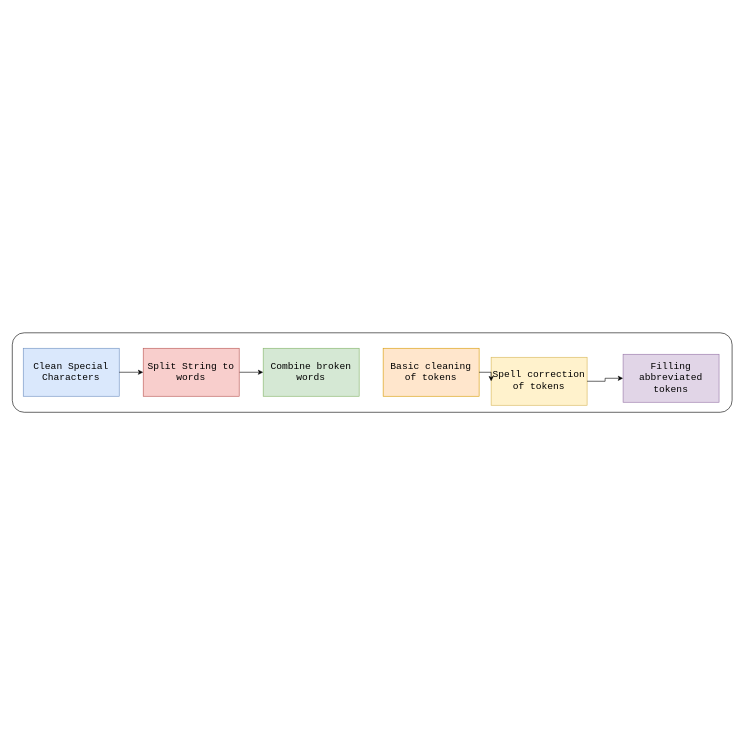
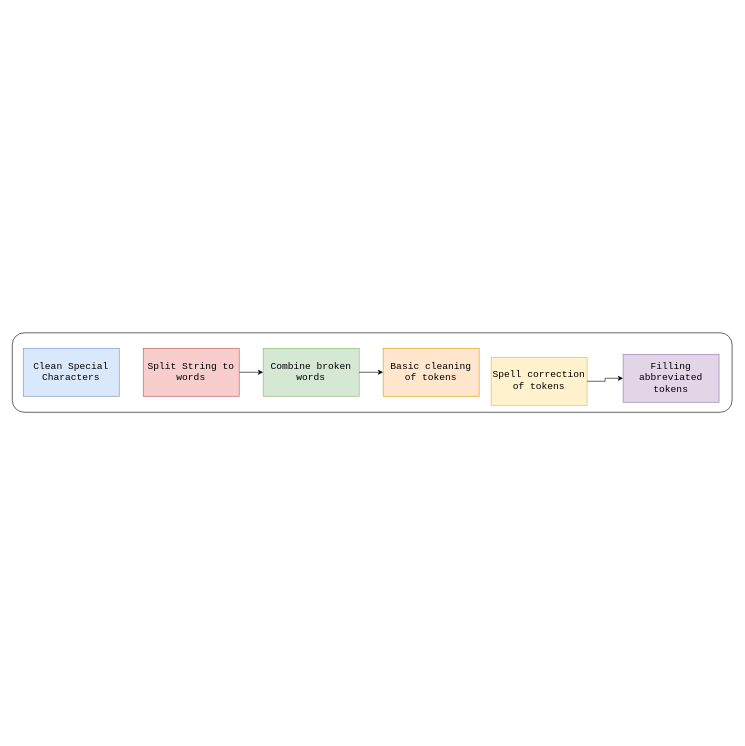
(137, 372) -> none
none -> (377, 372)
(491, 373) -> none
